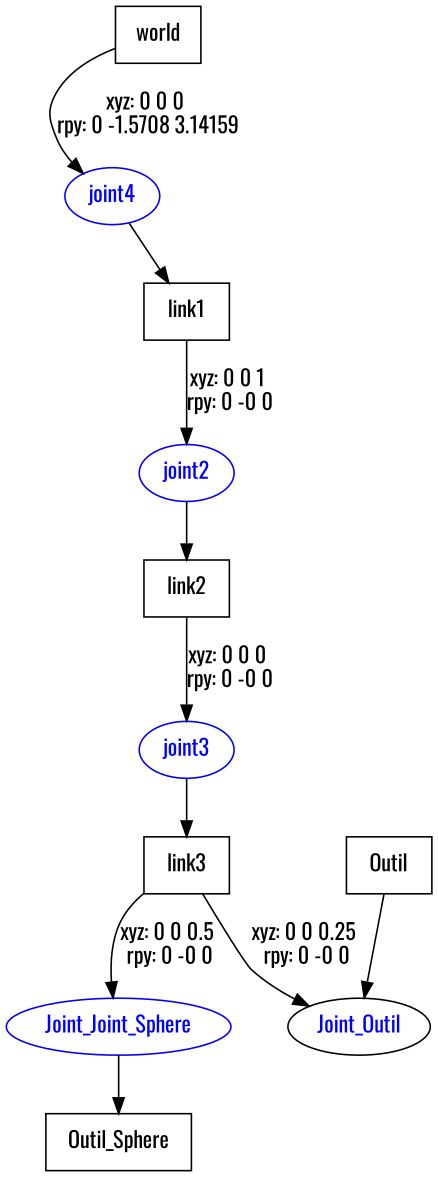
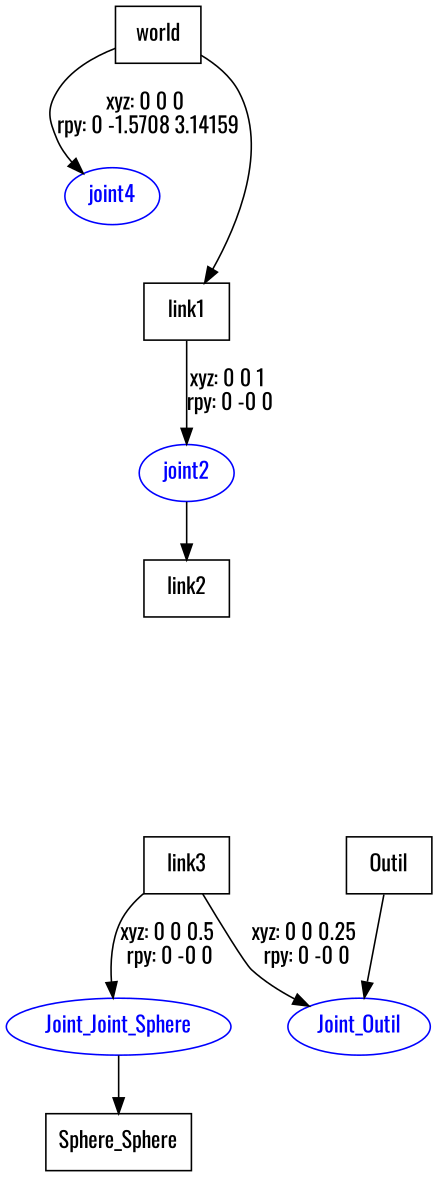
(145, 246) -> (251, 157)
(187, 750) -> none
(359, 1027) -> (359, 1027)
(119, 1142) -> (119, 1142)
